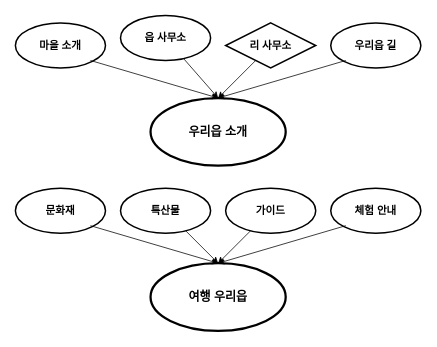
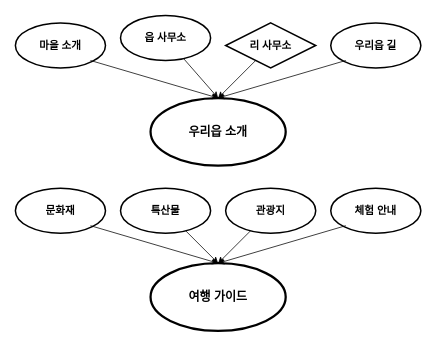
(270, 210) -> (270, 210)
(218, 297) -> (218, 297)
